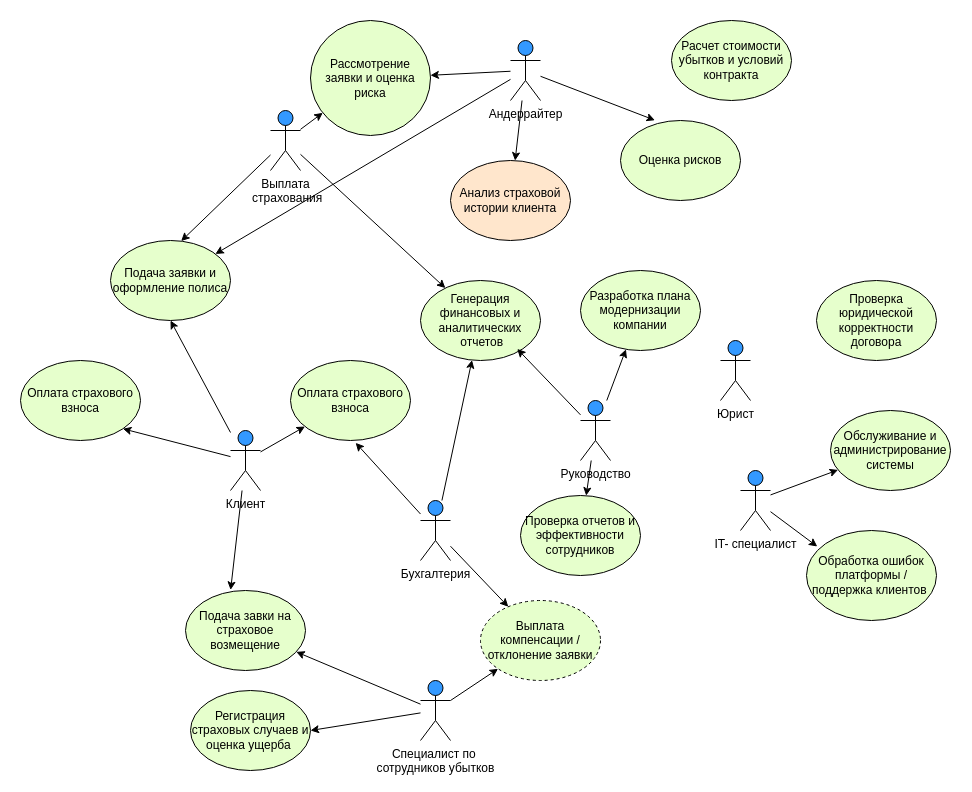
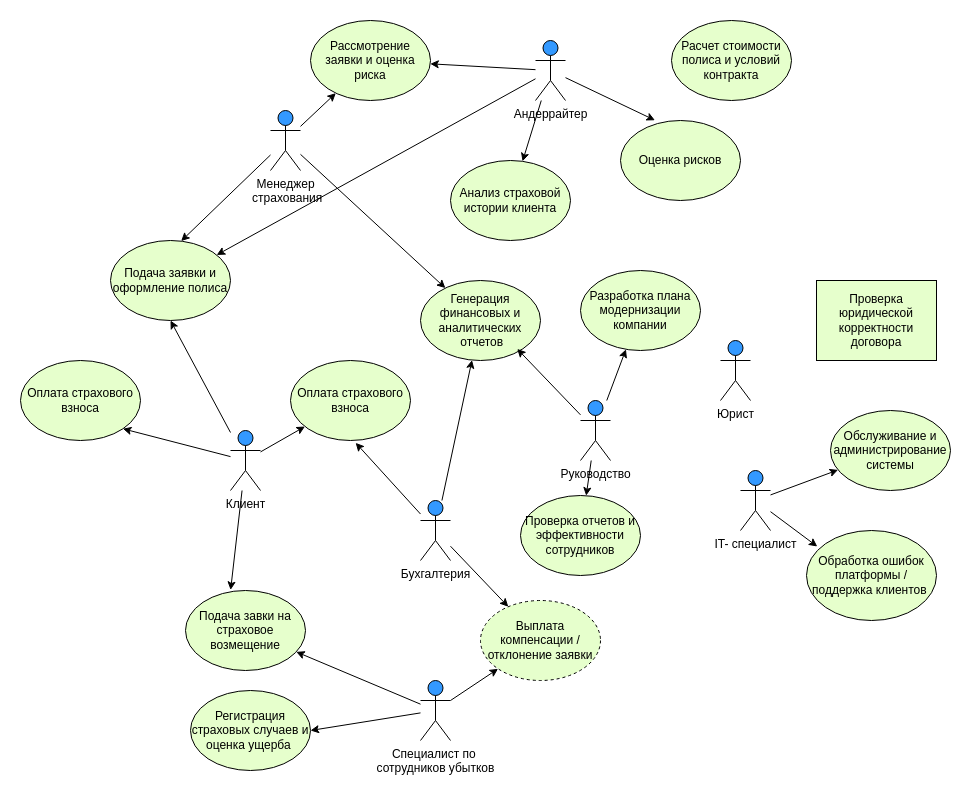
(732, 61) -> (732, 61)
(526, 71) -> (551, 71)
(371, 78) -> (371, 61)
(286, 192) -> (286, 192)
(511, 201) -> (511, 201)
(877, 321) -> (877, 321)
